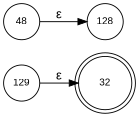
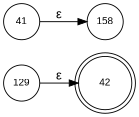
(22, 22) -> (22, 22)
(105, 22) -> (105, 22)
(105, 83) -> (105, 83)
